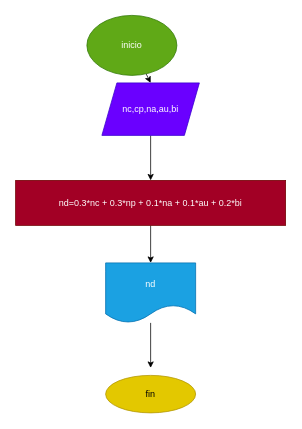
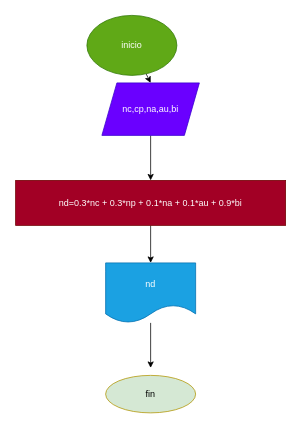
(150, 203) -> (150, 203)
(150, 394) -> (150, 394)
